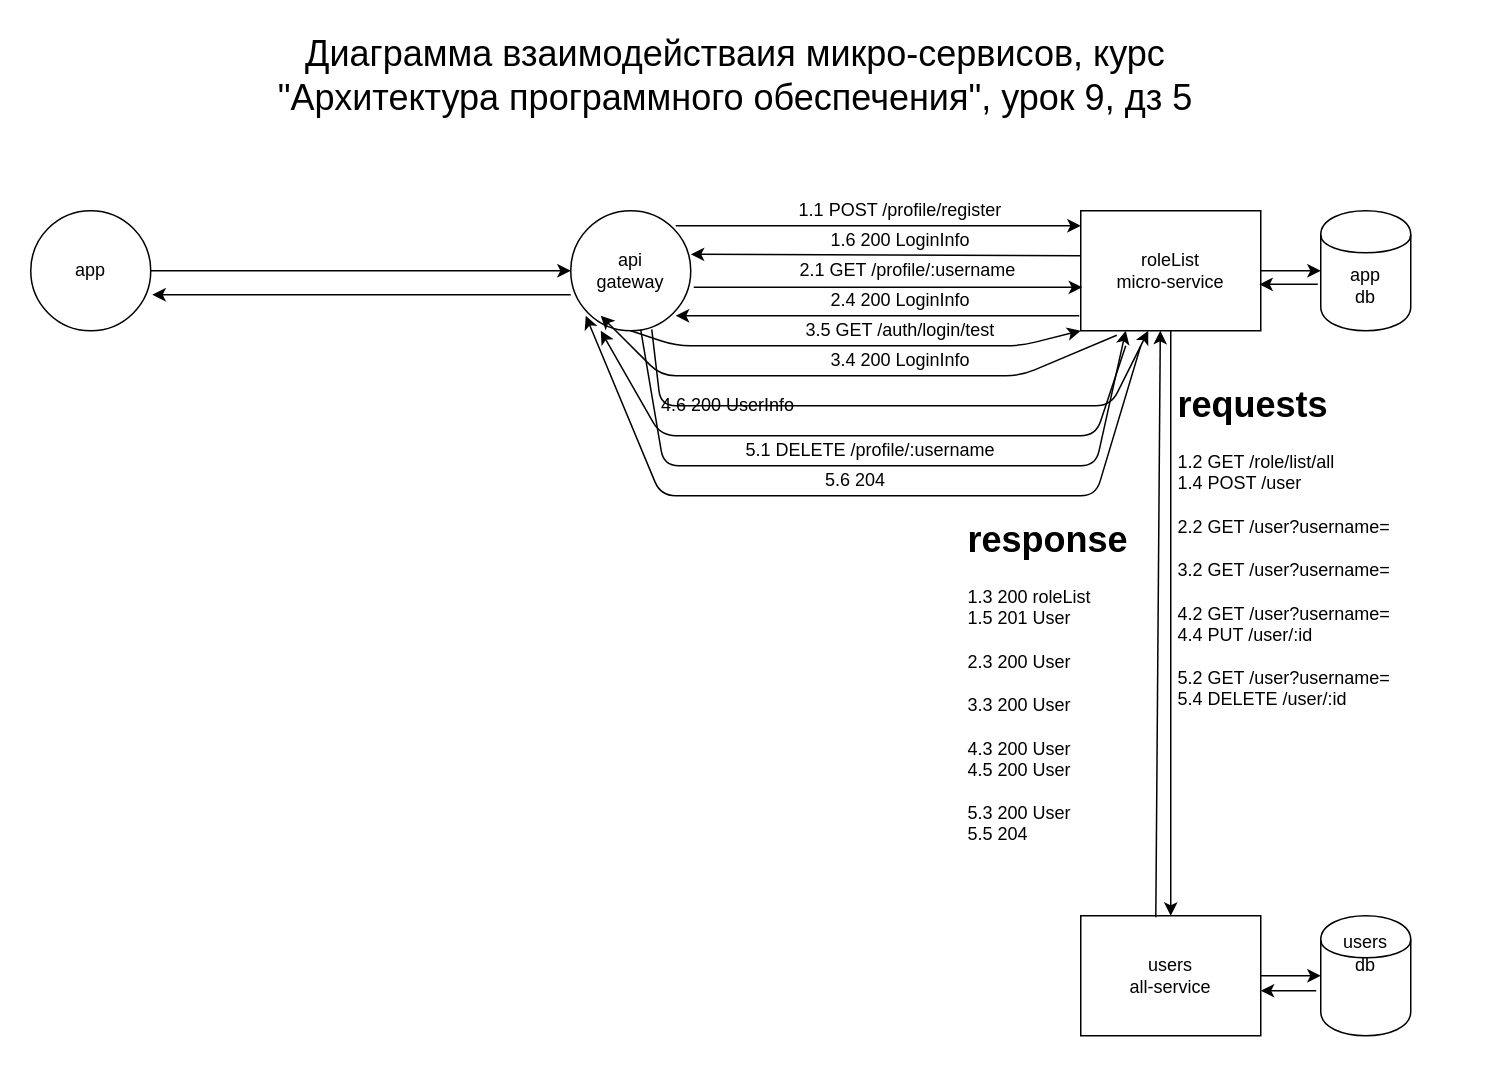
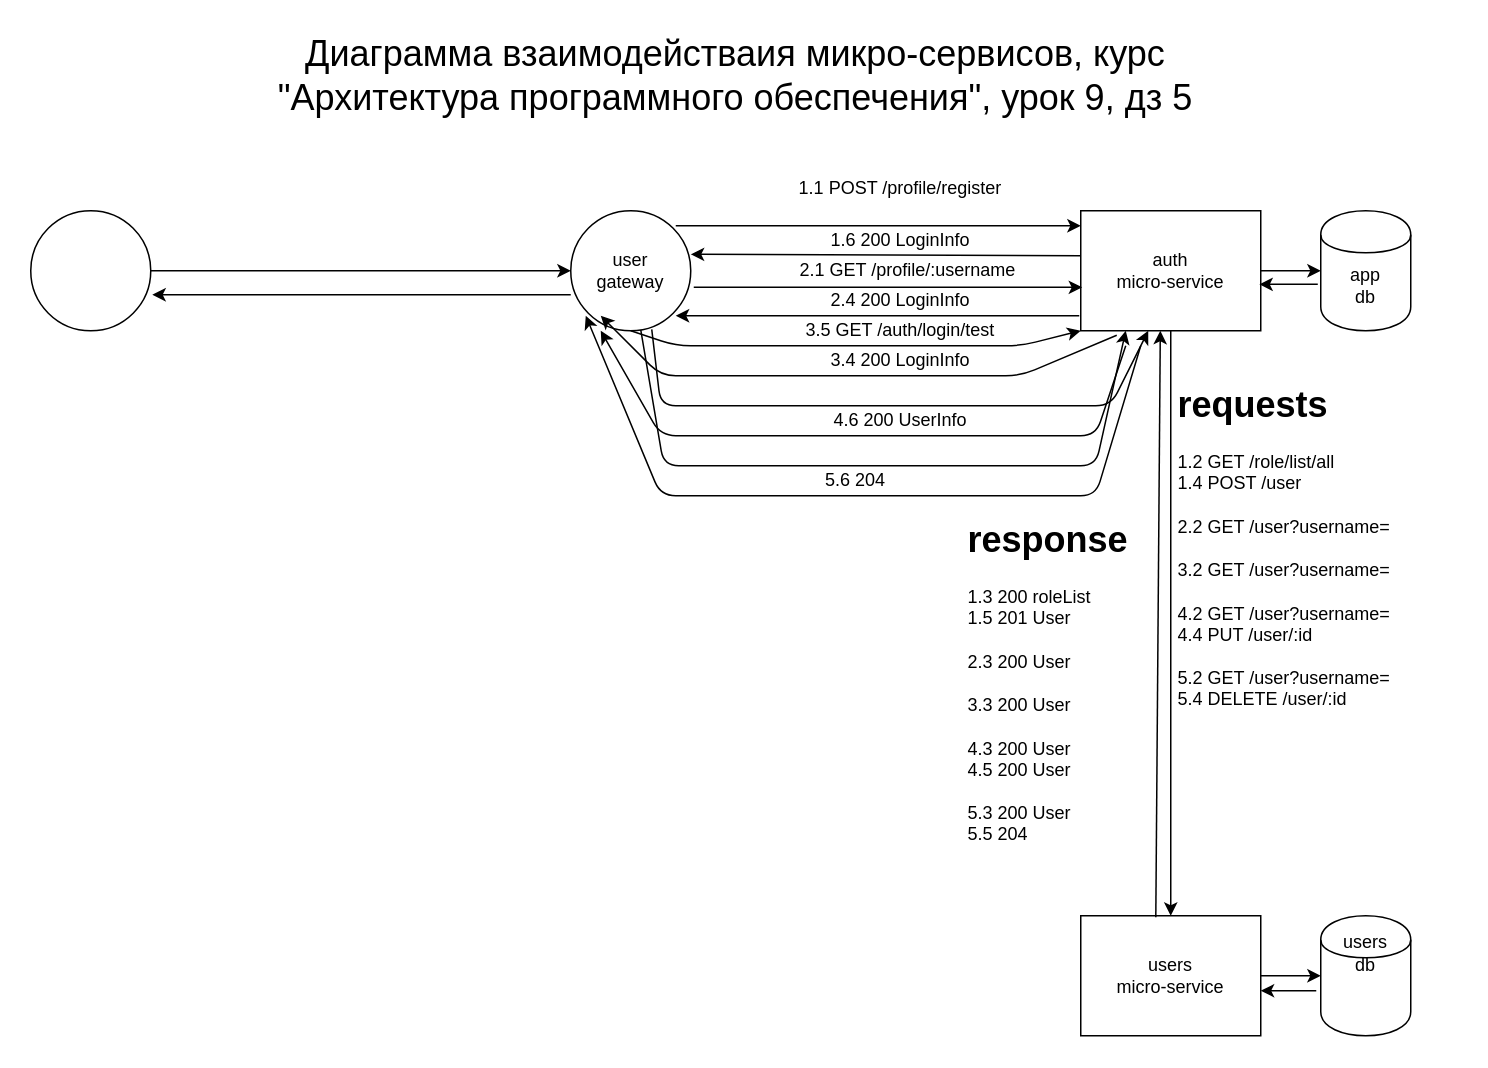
(901, 211) -> (901, 188)
(91, 271) -> none
(631, 271) -> (631, 271)
(1171, 271) -> (1171, 271)
(728, 406) -> (901, 421)
(871, 451) -> none
(1171, 976) -> (1171, 976)
